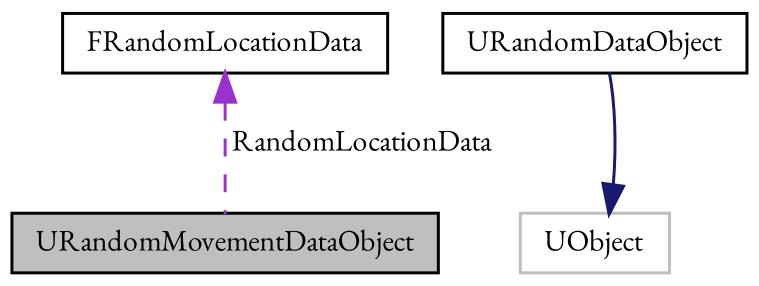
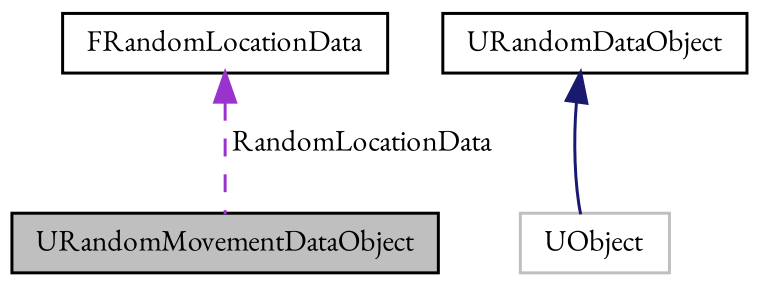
(615, 128) -> (575, 159)
